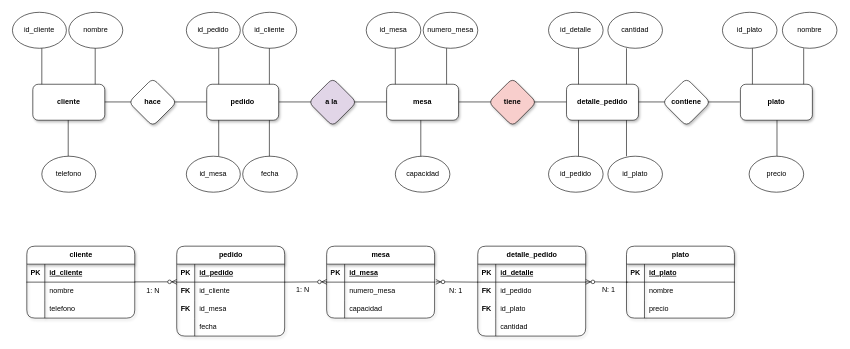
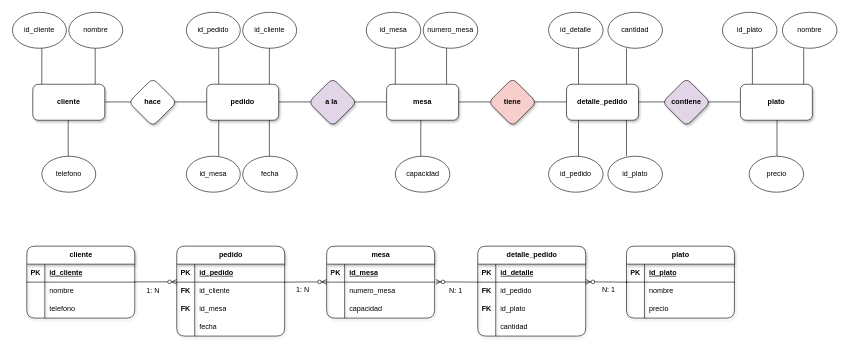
(687, 102) -> (687, 102)
